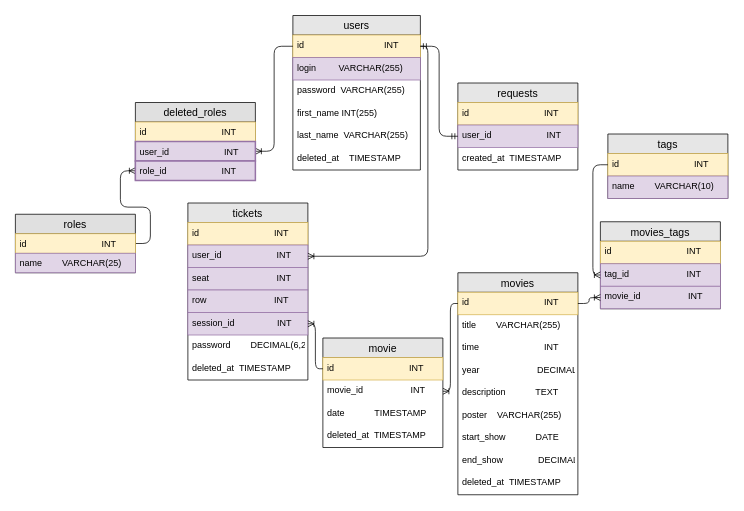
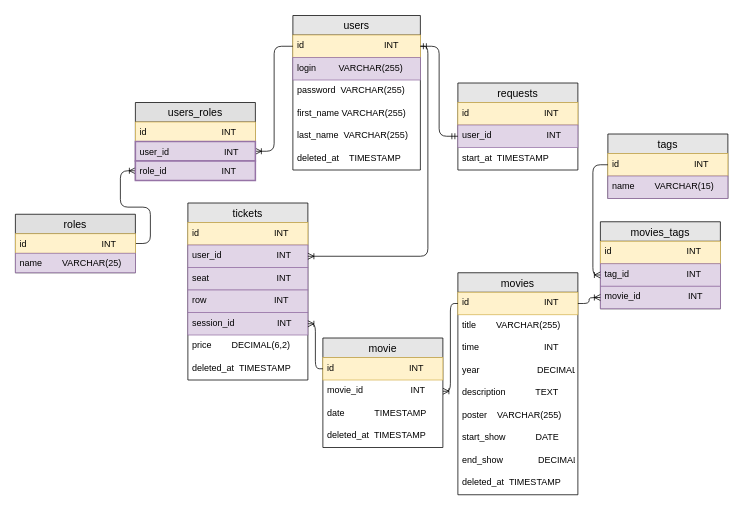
(195, 113) -> (195, 113)
(343, 113) -> (353, 113)
(514, 158) -> (509, 158)
(665, 186) -> (665, 186)
(257, 345) -> (248, 345)
